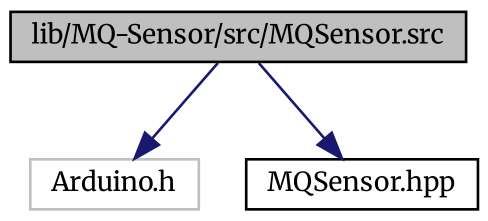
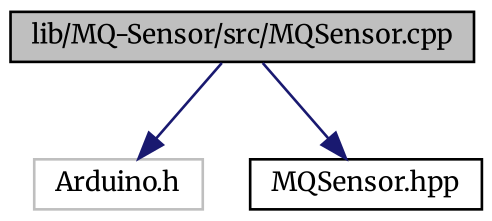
(238, 37) -> (242, 37)
